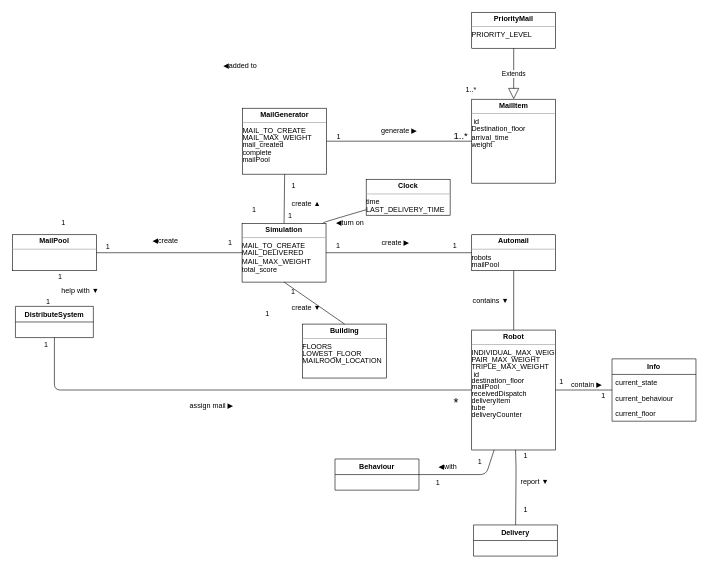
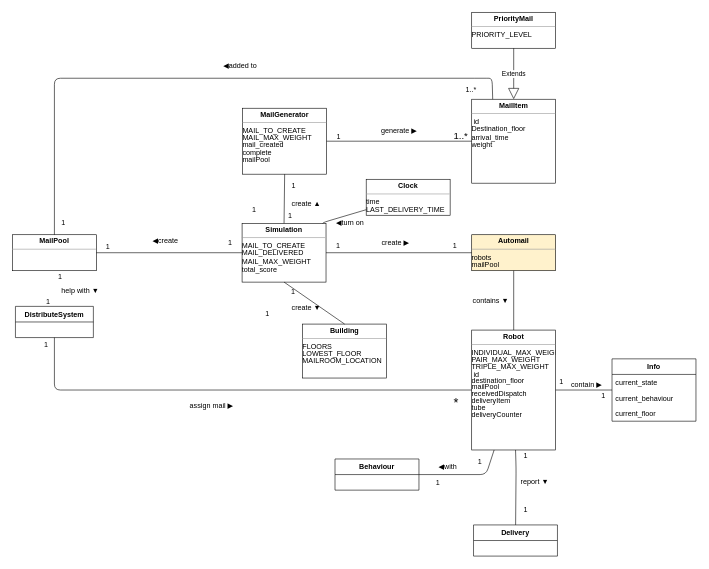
none -> (206, 78)
(514, 253) -> (514, 253)
